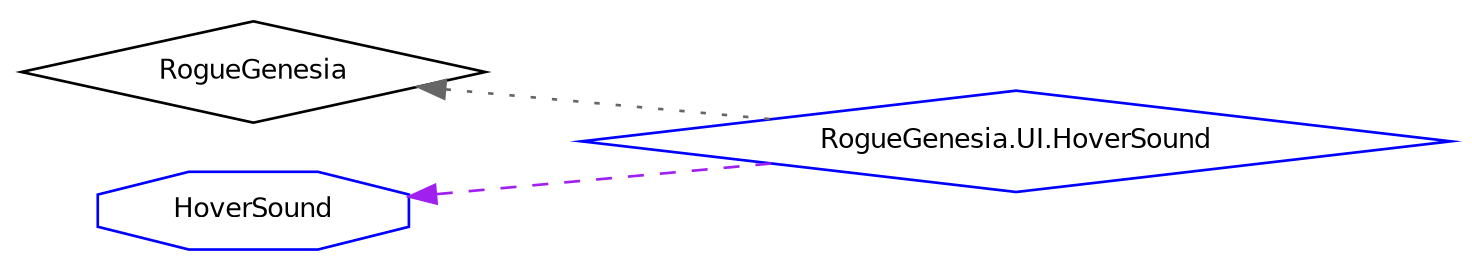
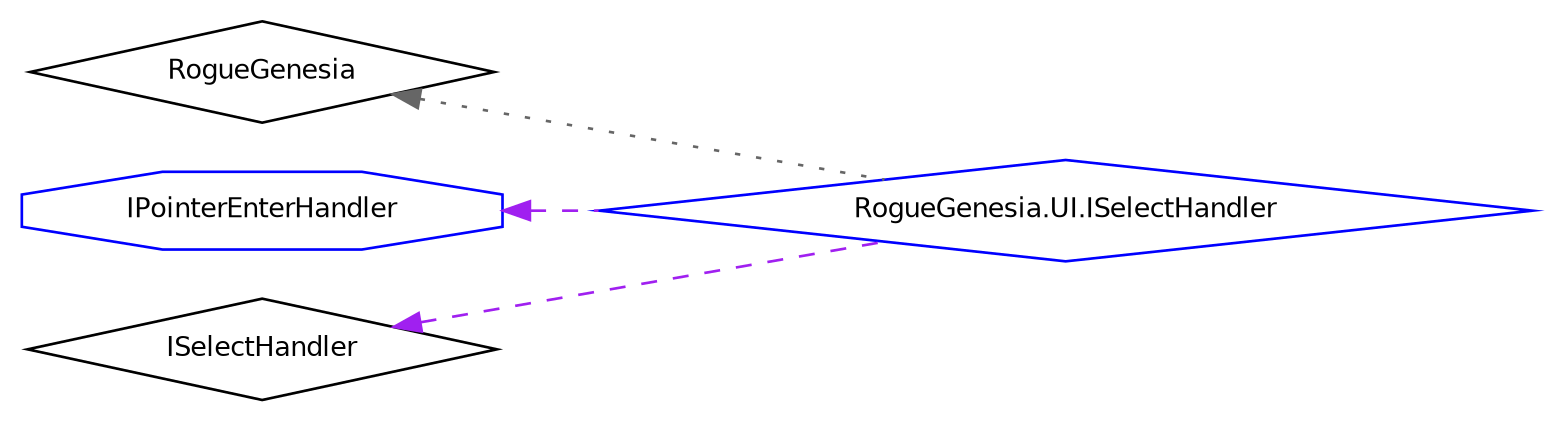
(1016, 141) -> (1066, 211)
(253, 211) -> (262, 211)
none -> (262, 349)
